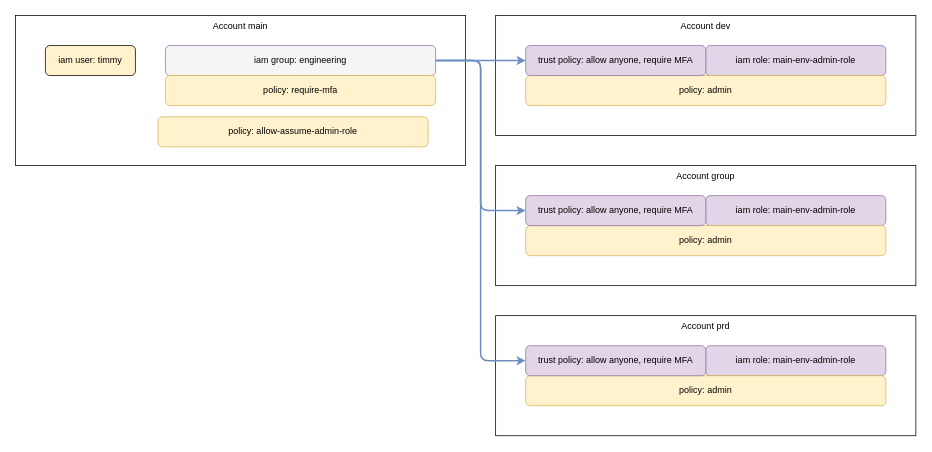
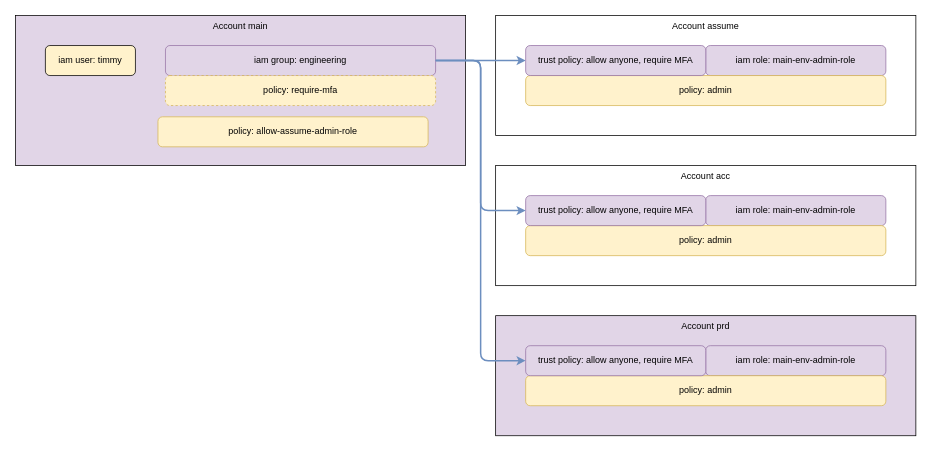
(240, 26) -> (240, 26)
(705, 26) -> (705, 26)
(300, 60) -> (300, 60)
(300, 90) -> (300, 90)
(705, 176) -> (705, 176)
(705, 326) -> (705, 326)
